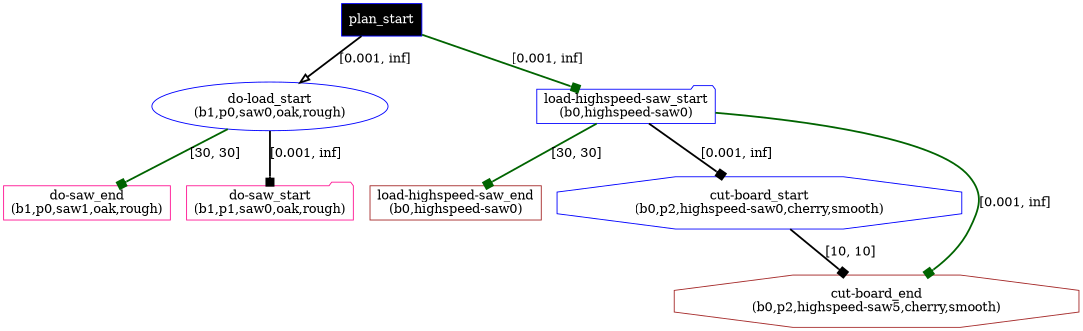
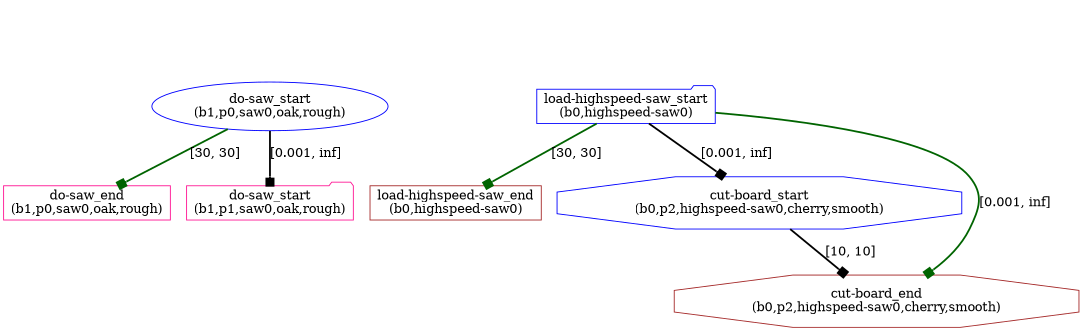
(382, 20) -> none
(270, 106) -> (270, 106)
(87, 203) -> (87, 203)
(877, 301) -> (877, 301)
